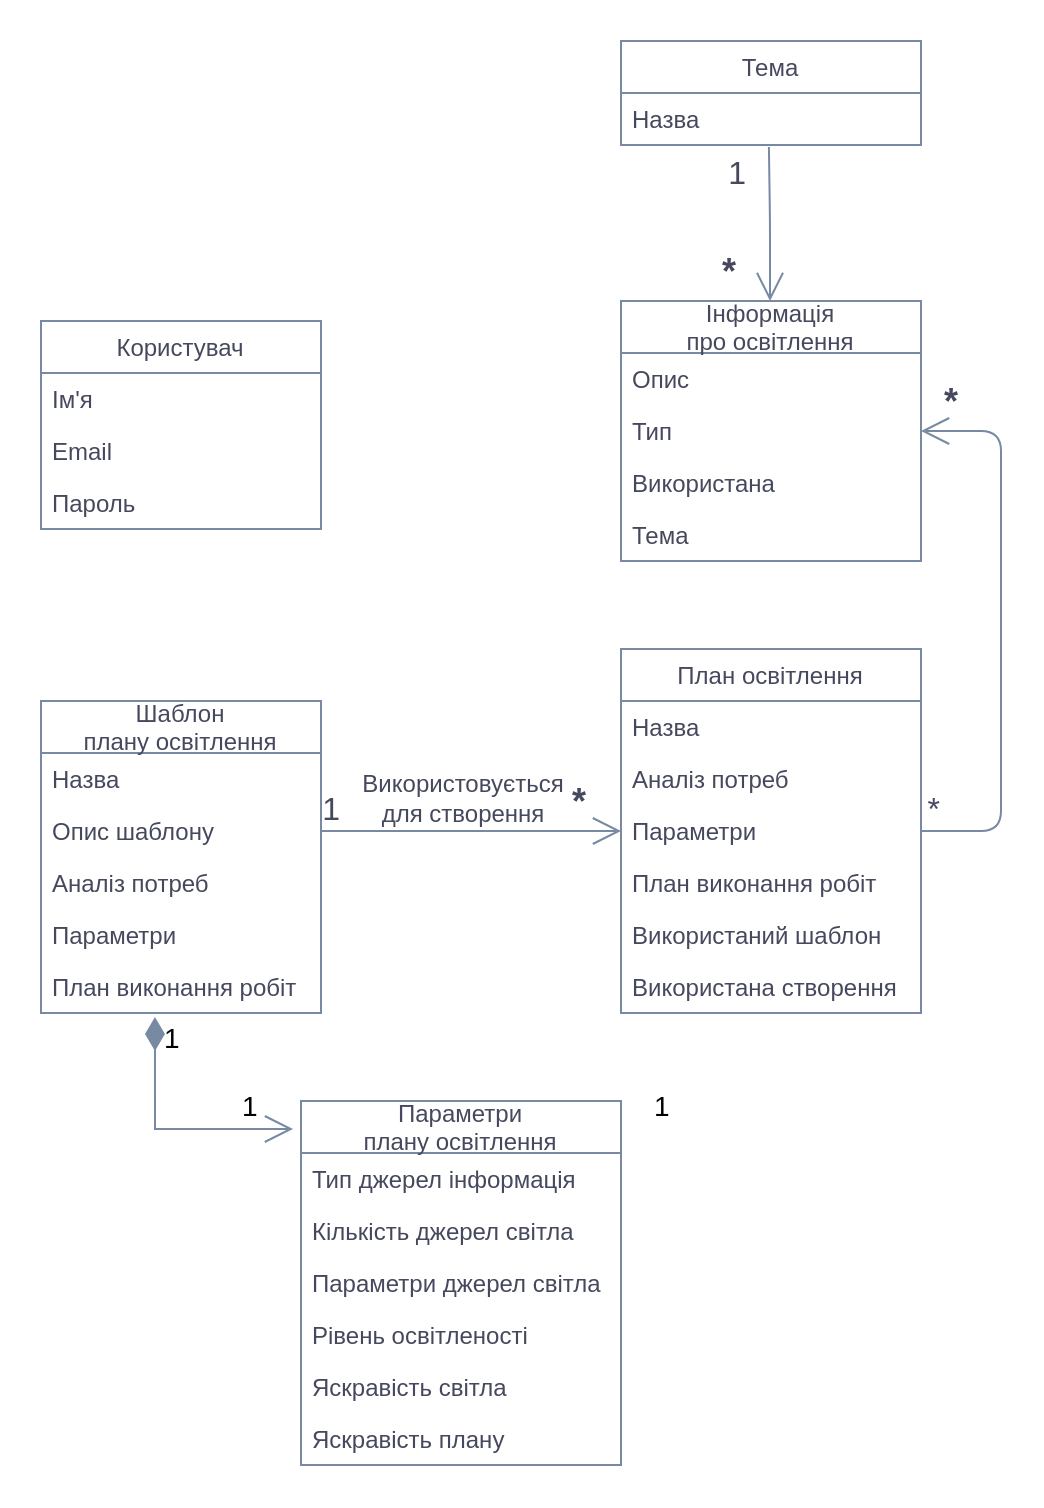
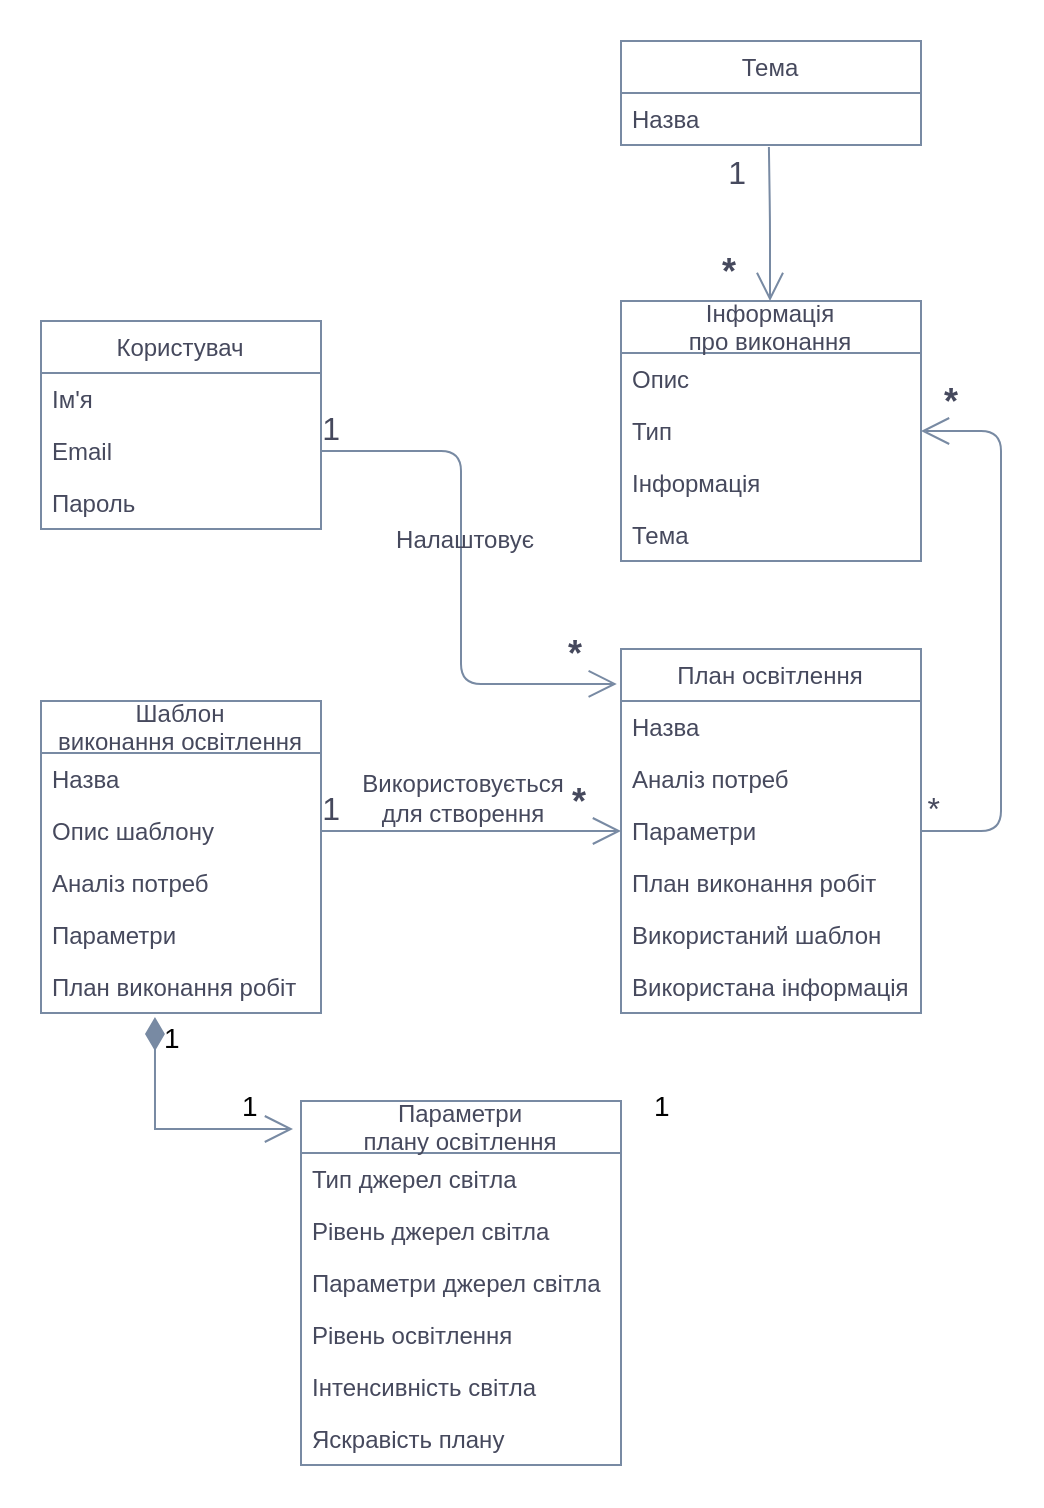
(770, 314) -> (770, 314)
(706, 484) -> (699, 484)
none -> (461, 573)
(180, 714) -> (180, 714)
(770, 988) -> (777, 988)
(447, 1180) -> (420, 1180)
(460, 1232) -> (440, 1232)
(437, 1336) -> (423, 1336)
(423, 1388) -> (443, 1388)
